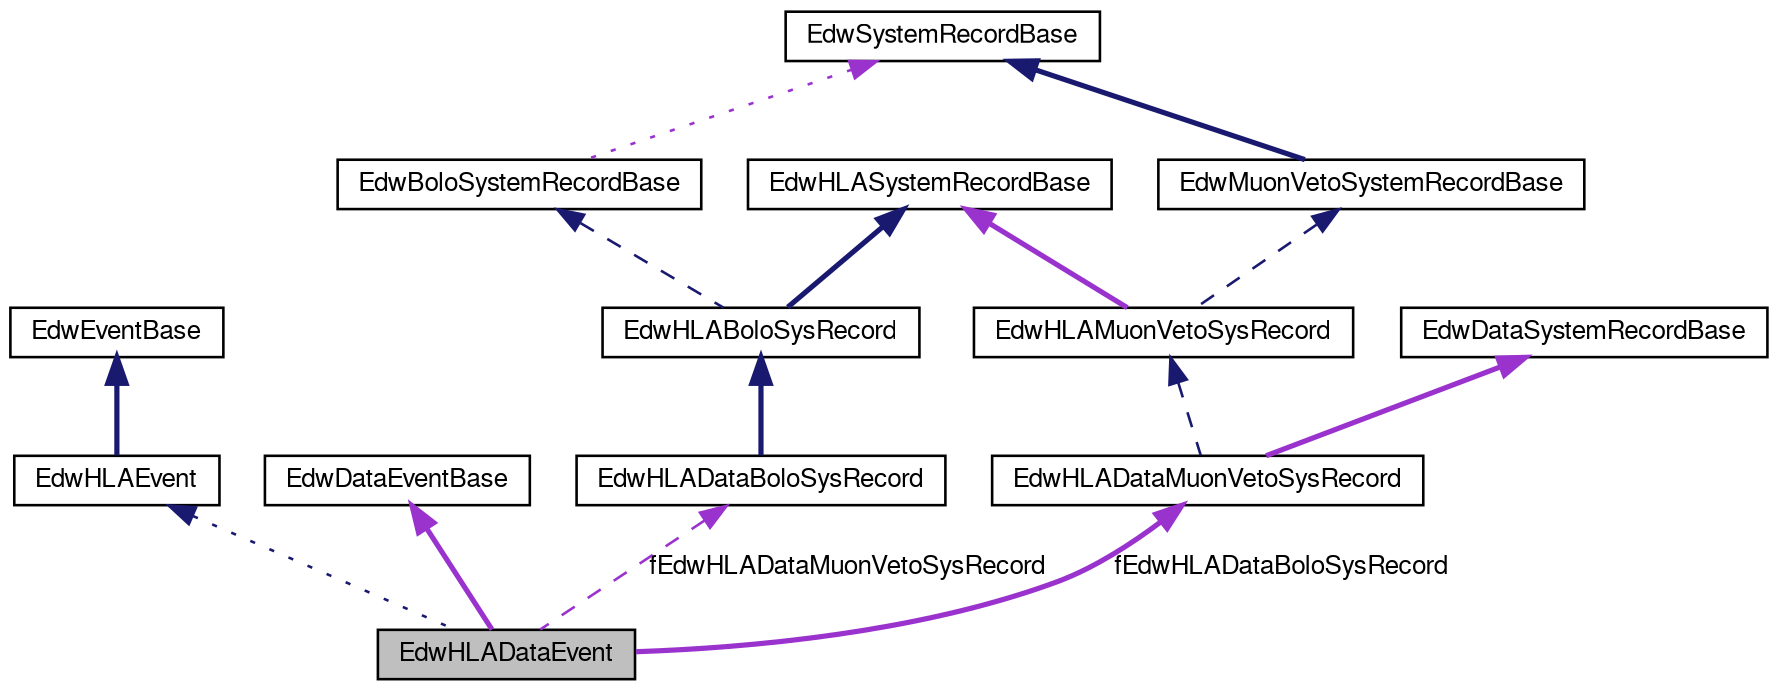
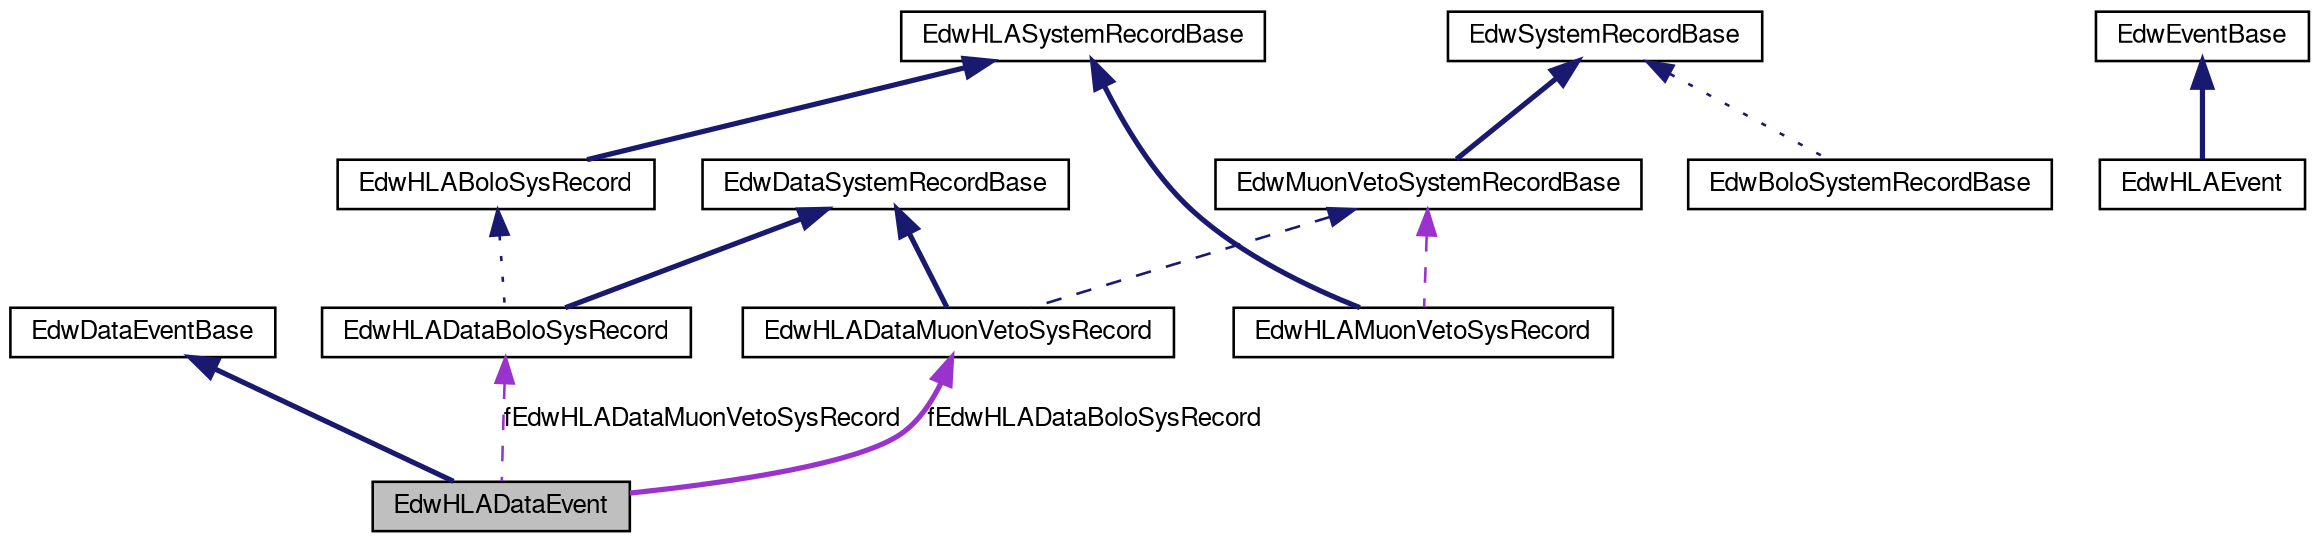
(719, 115) -> (1749, 117)
none -> (683, 263)
(652, 265) -> none
(1058, 265) -> (1208, 224)
(1256, 266) -> (1425, 272)
(1383, 411) -> (928, 270)
(1189, 419) -> (1181, 262)
(761, 420) -> (502, 271)
(324, 573) -> none
(459, 579) -> (334, 425)
